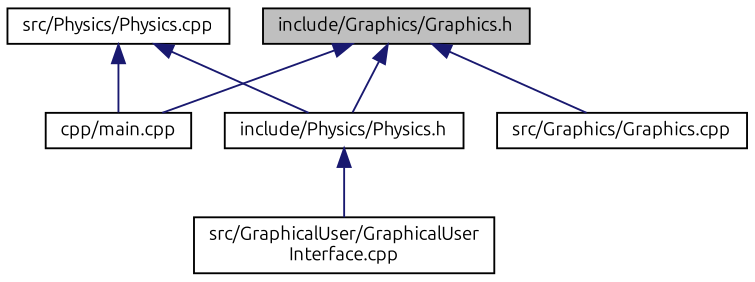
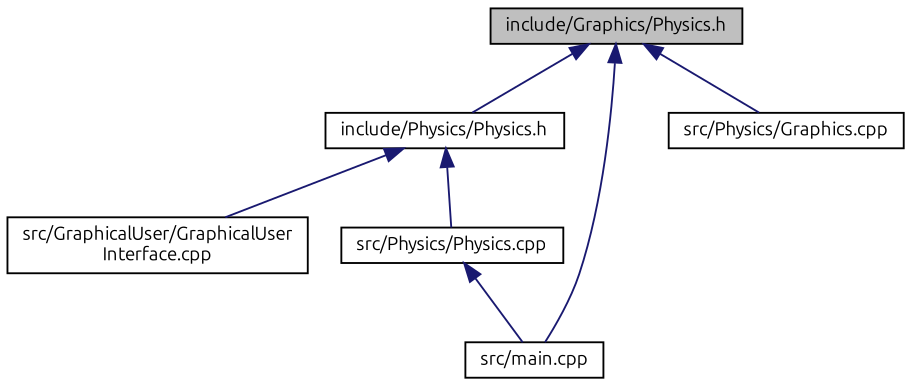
(396, 26) -> (616, 26)
(226, 76) -> (449, 197)
(118, 131) -> (534, 360)
(622, 131) -> (786, 131)
